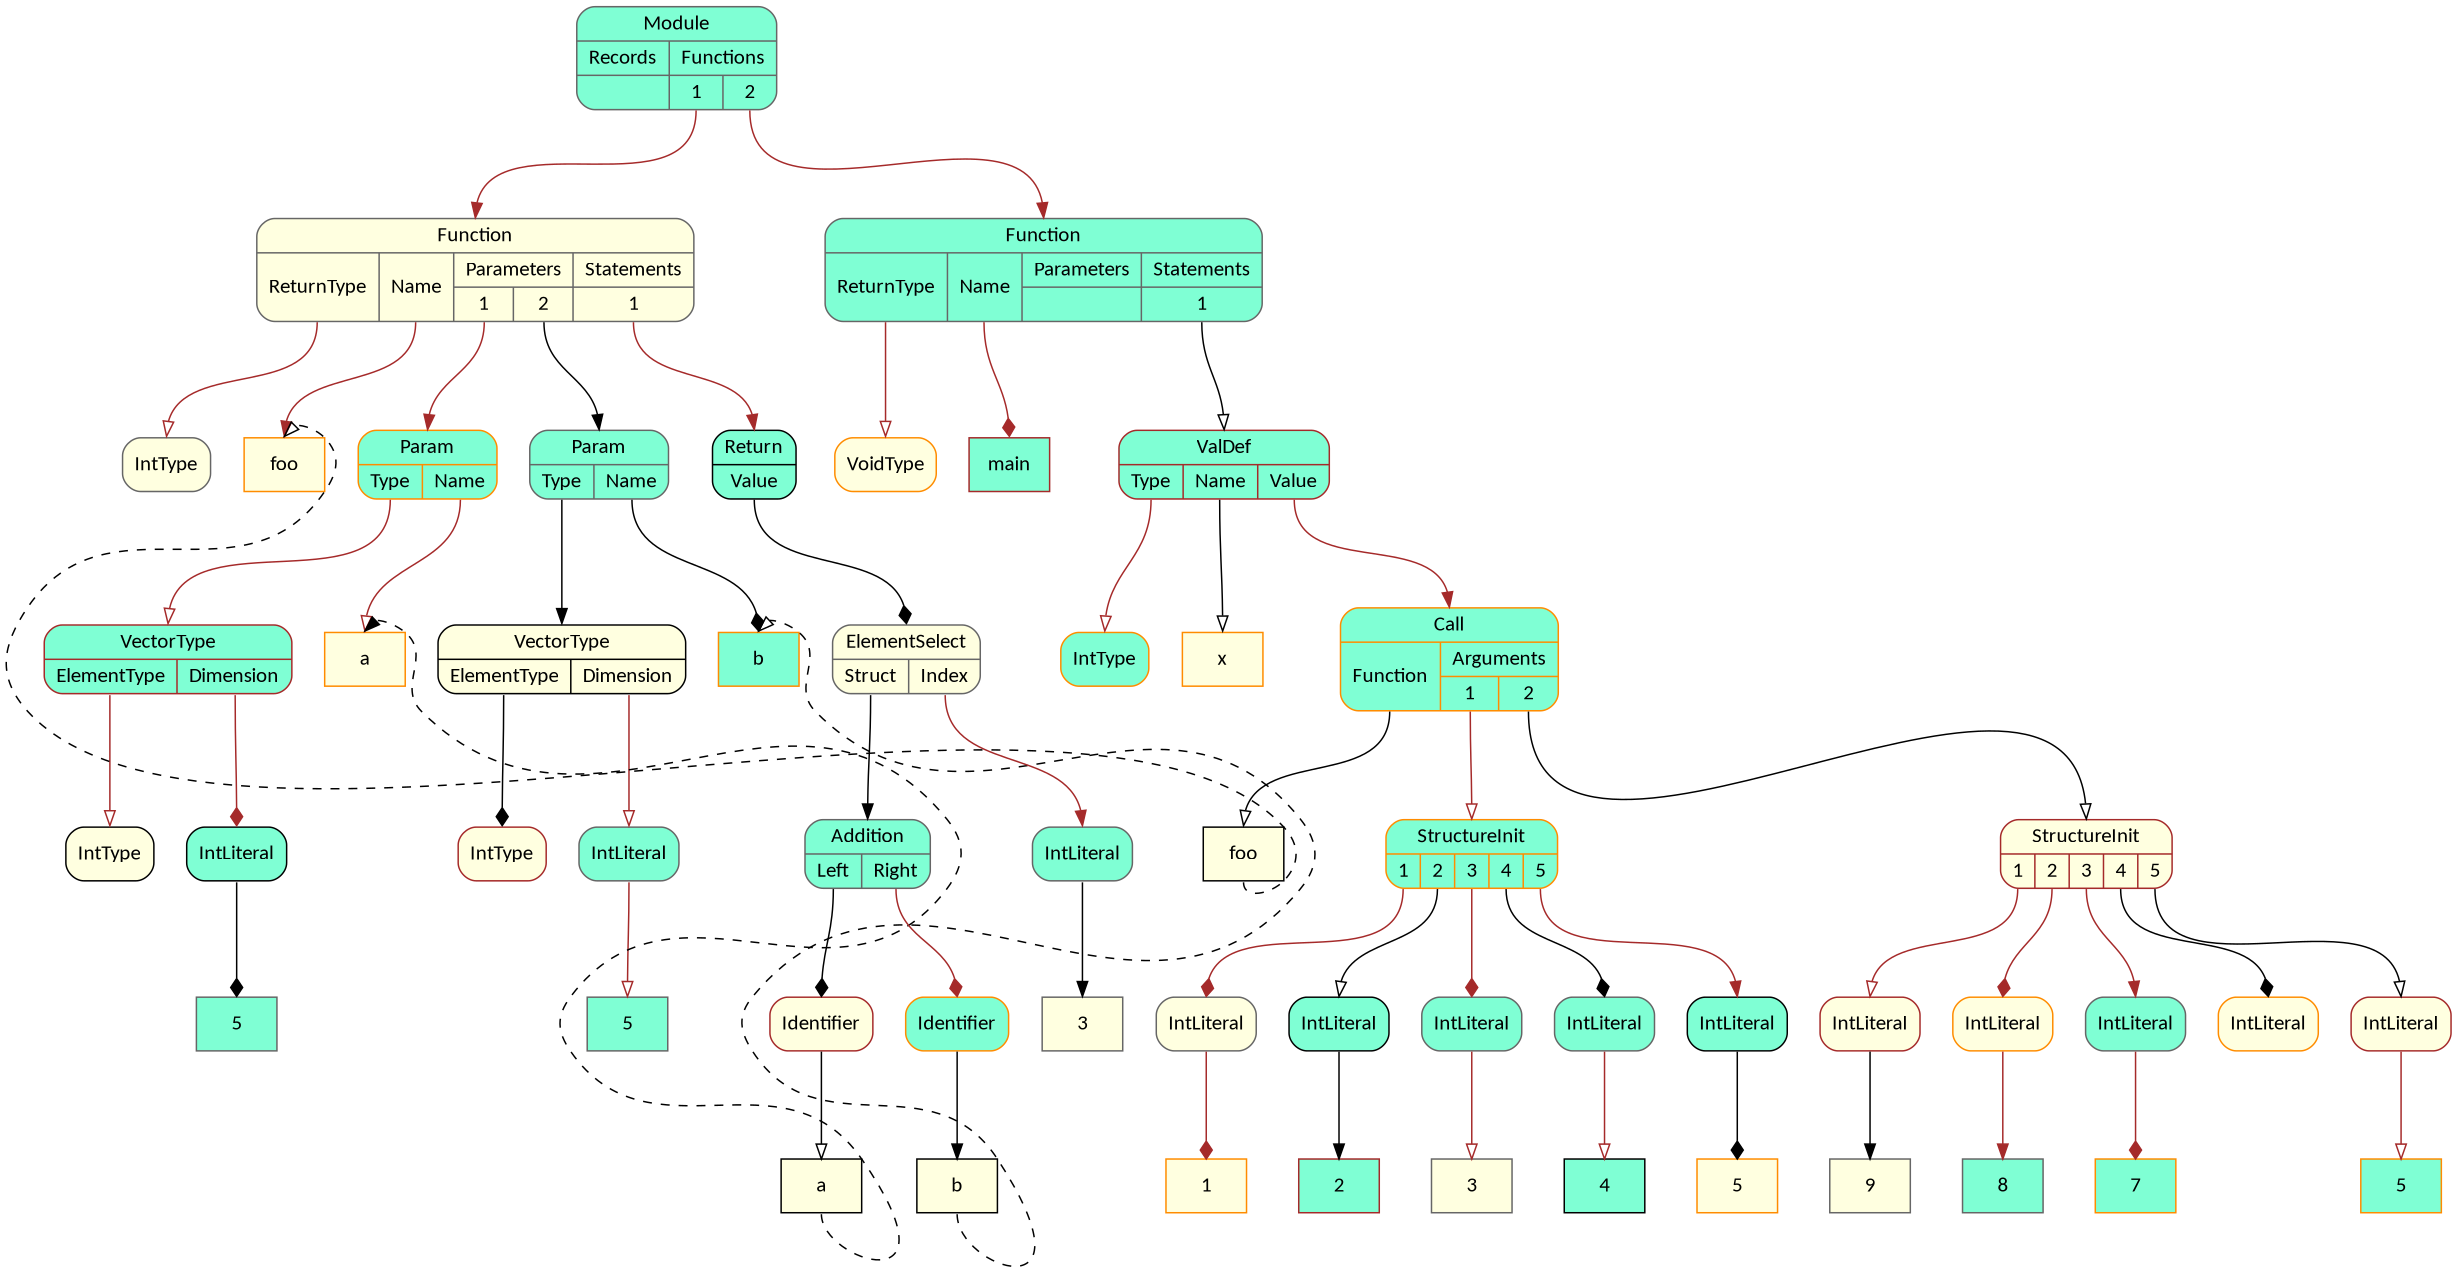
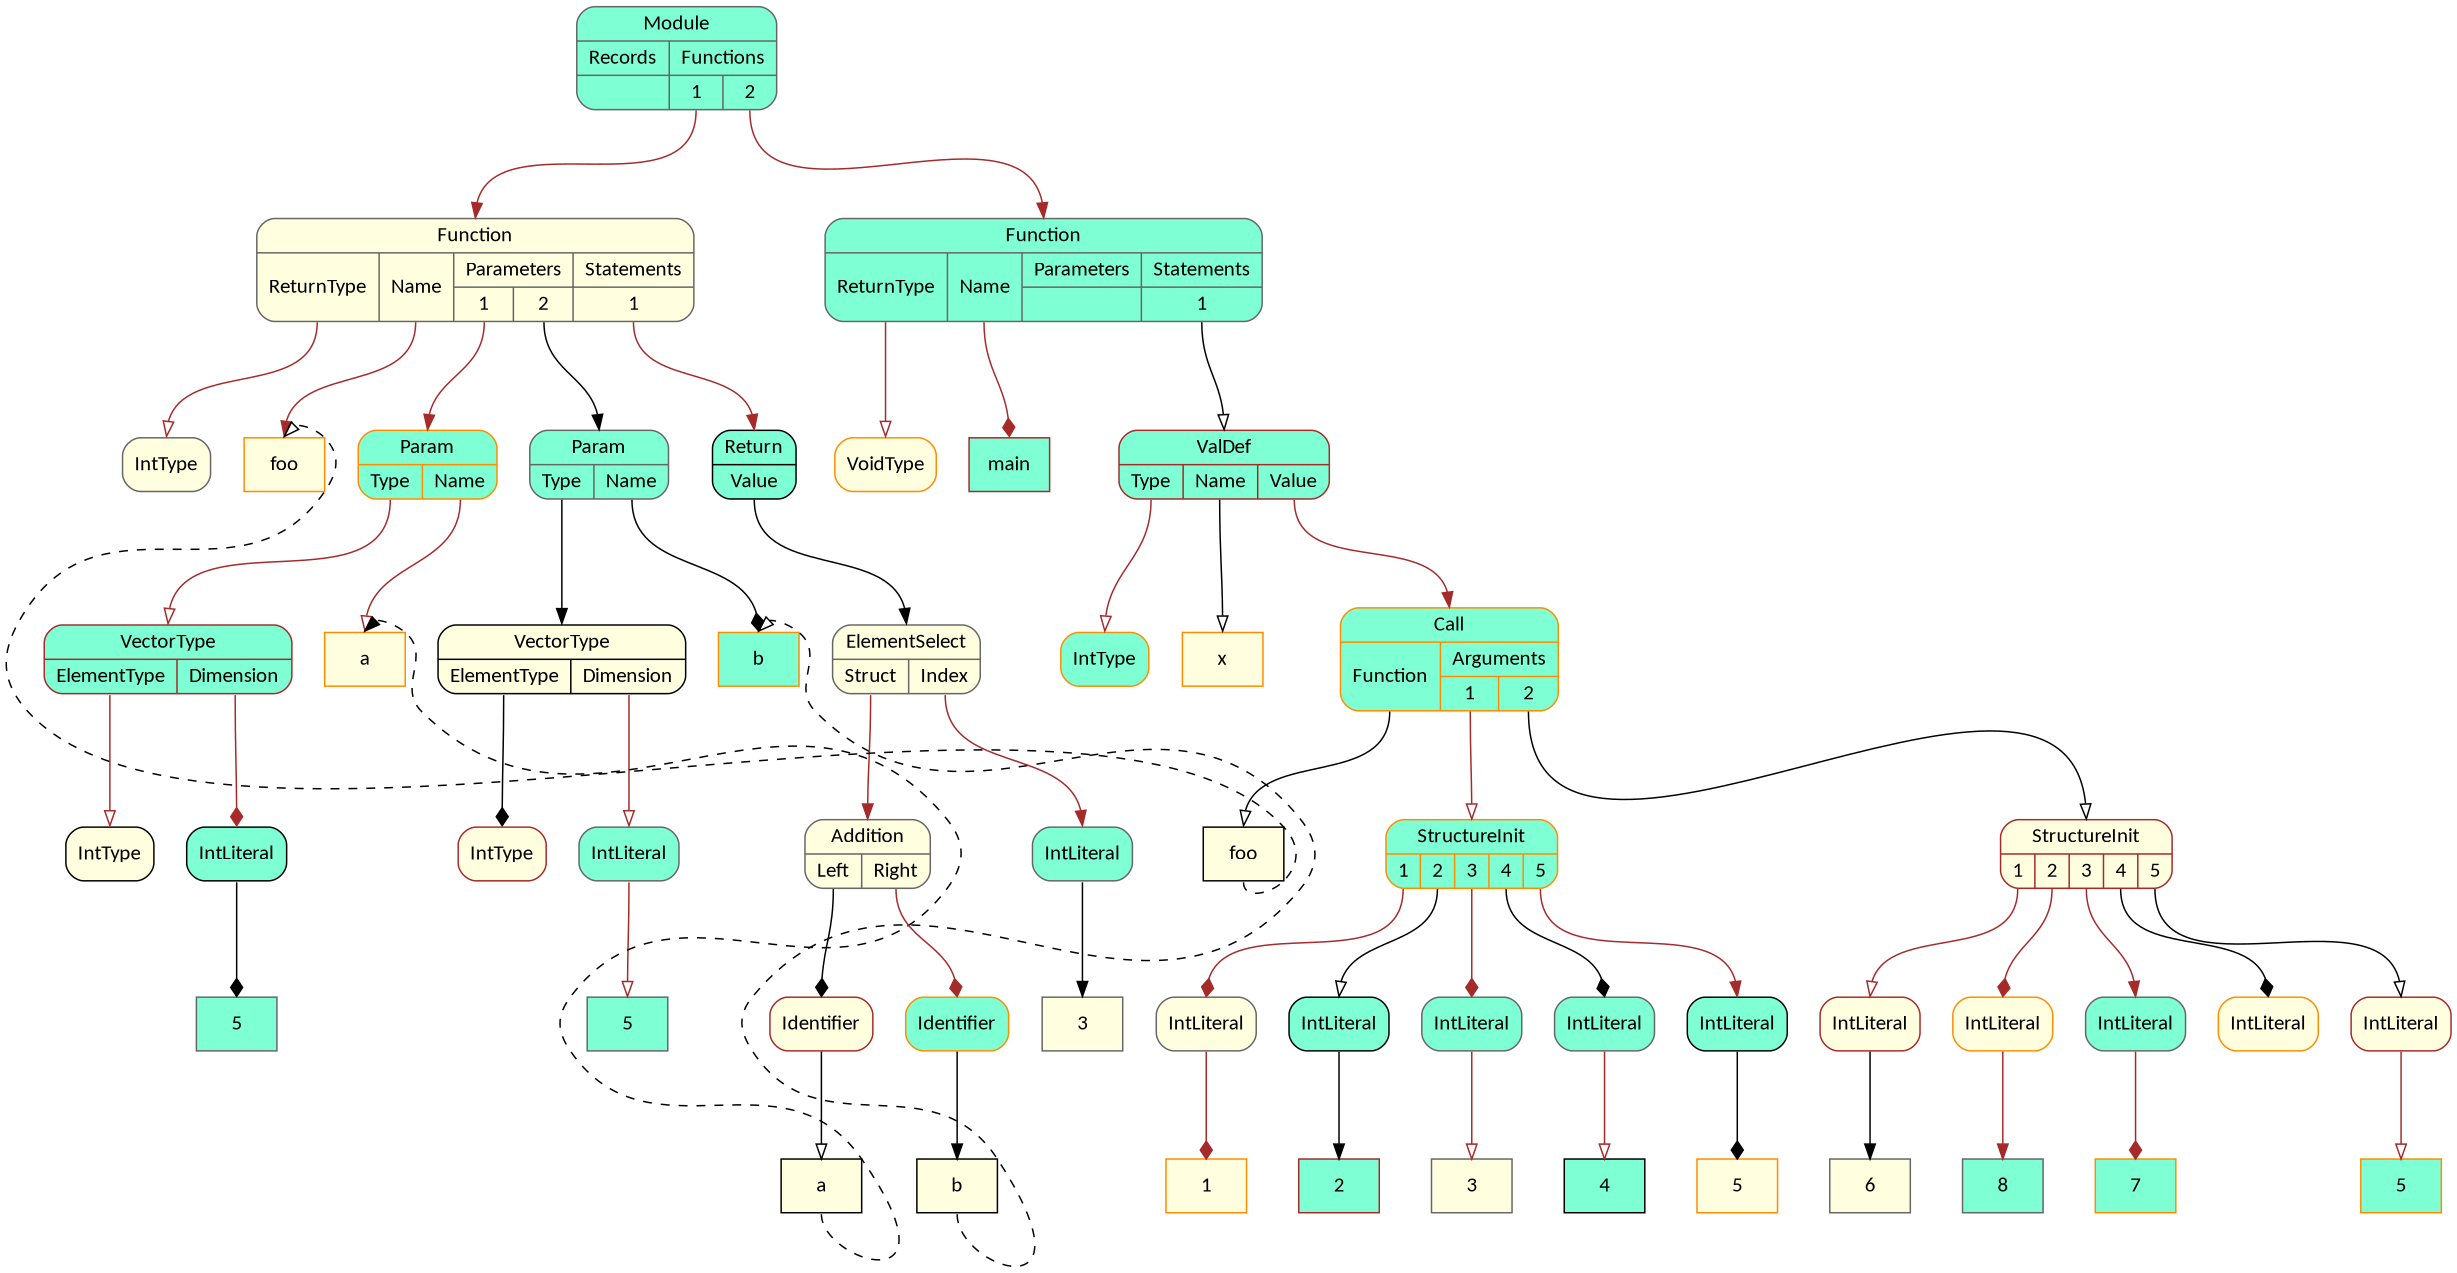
(822, 559) -> (823, 560)
(870, 739) -> (870, 739)
(868, 854) -> (868, 854)
(1870, 1186) -> (1870, 1186)
